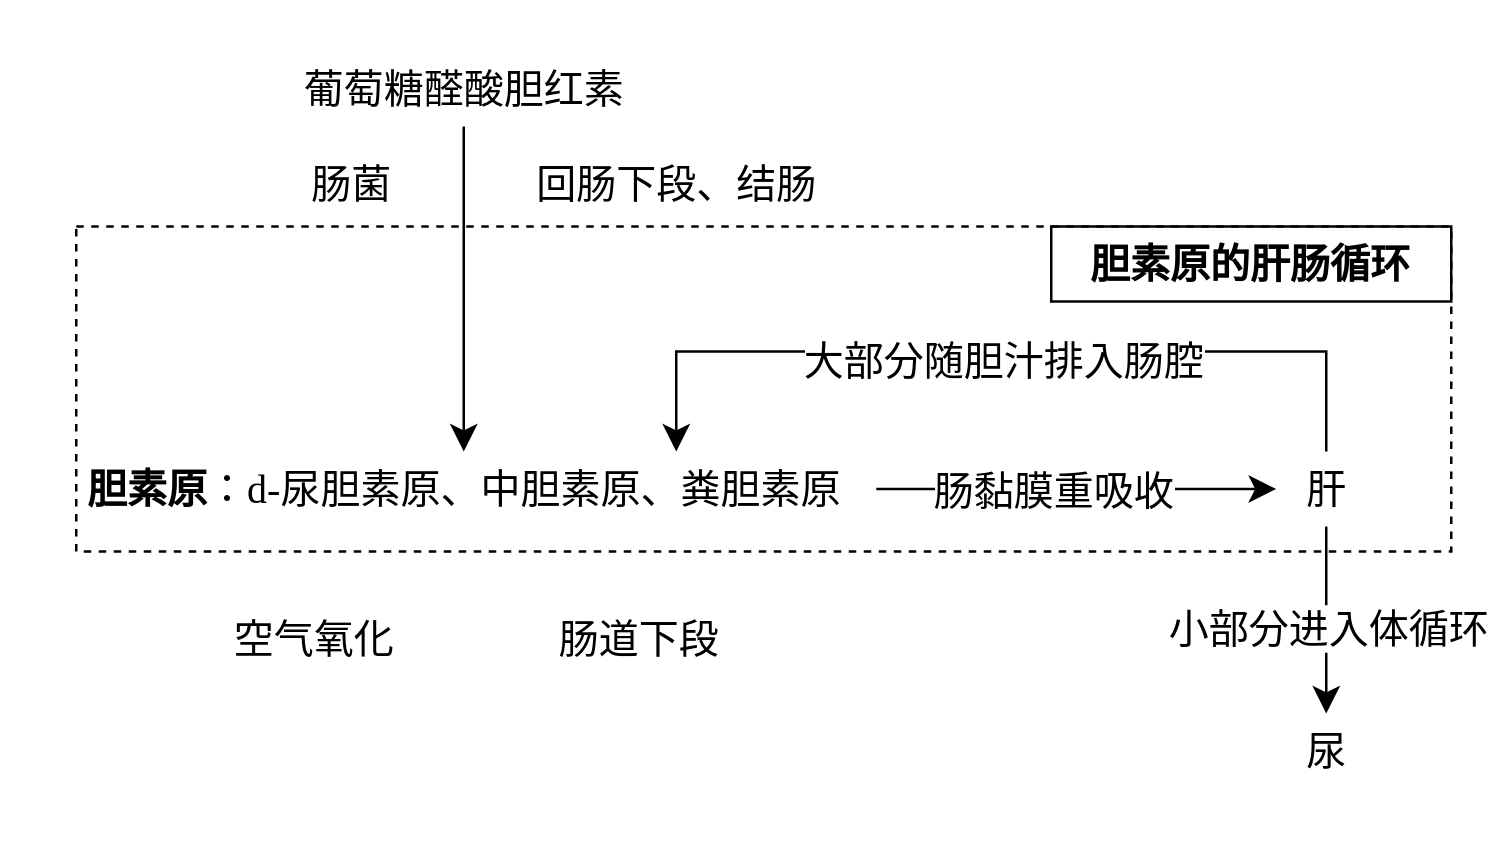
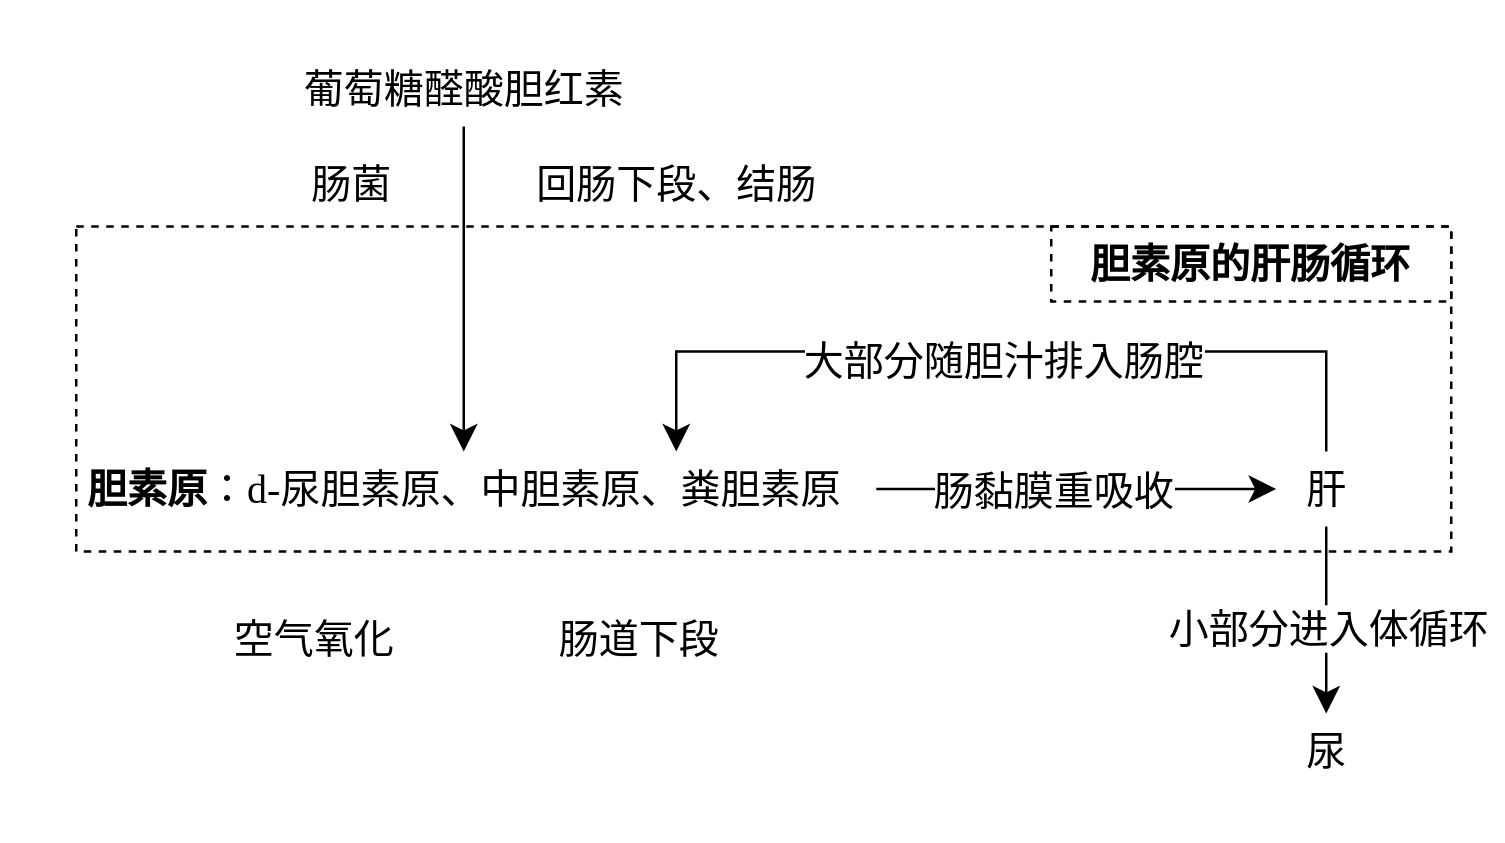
(1251, 264) -> (1251, 264)
